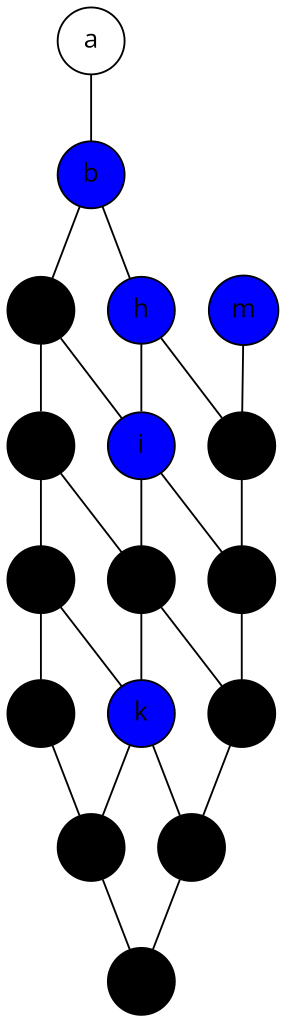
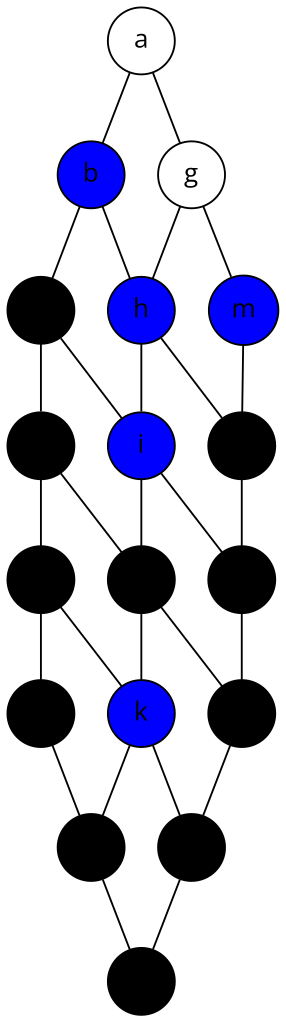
none -> (192, 175)
